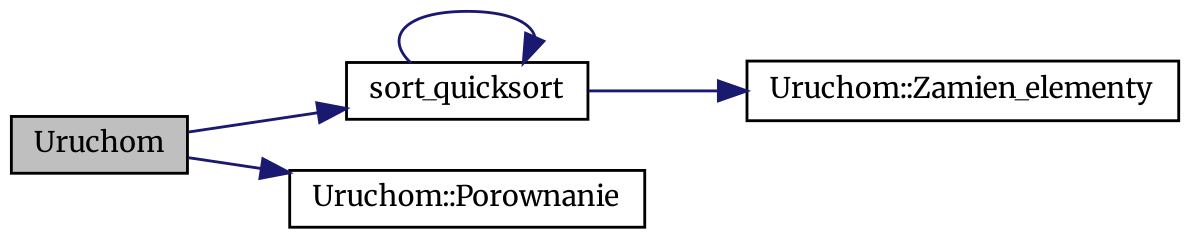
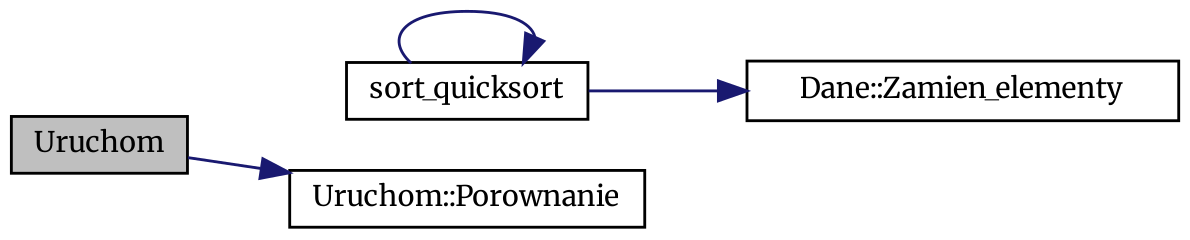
(963, 91) -> (963, 91)
(253, 122) -> none
